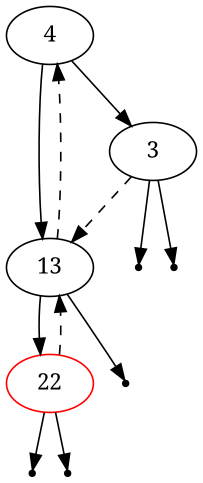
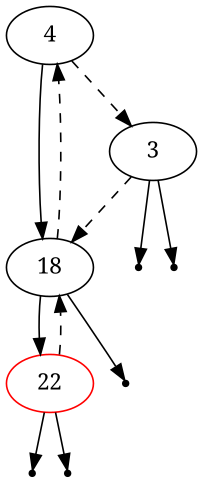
(96, 87) -> (96, 87)
(50, 267) -> (50, 267)
